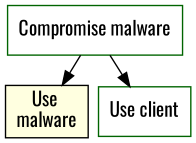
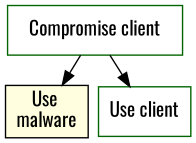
(95, 30) -> (95, 30)
